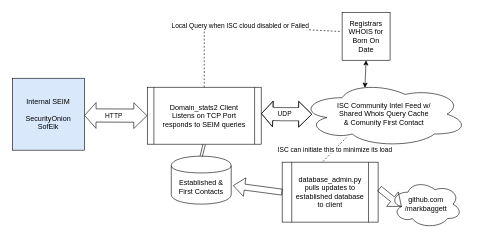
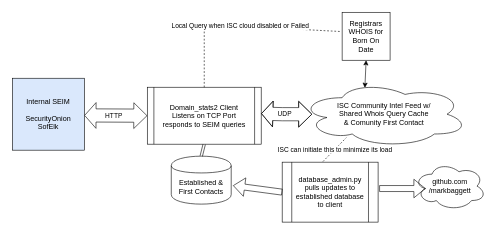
(426, 204) -> (450, 186)
